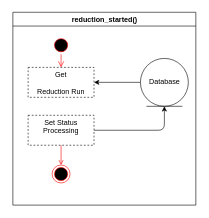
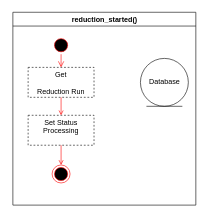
(119, 83) -> none
none -> (61, 106)
(164, 122) -> none
